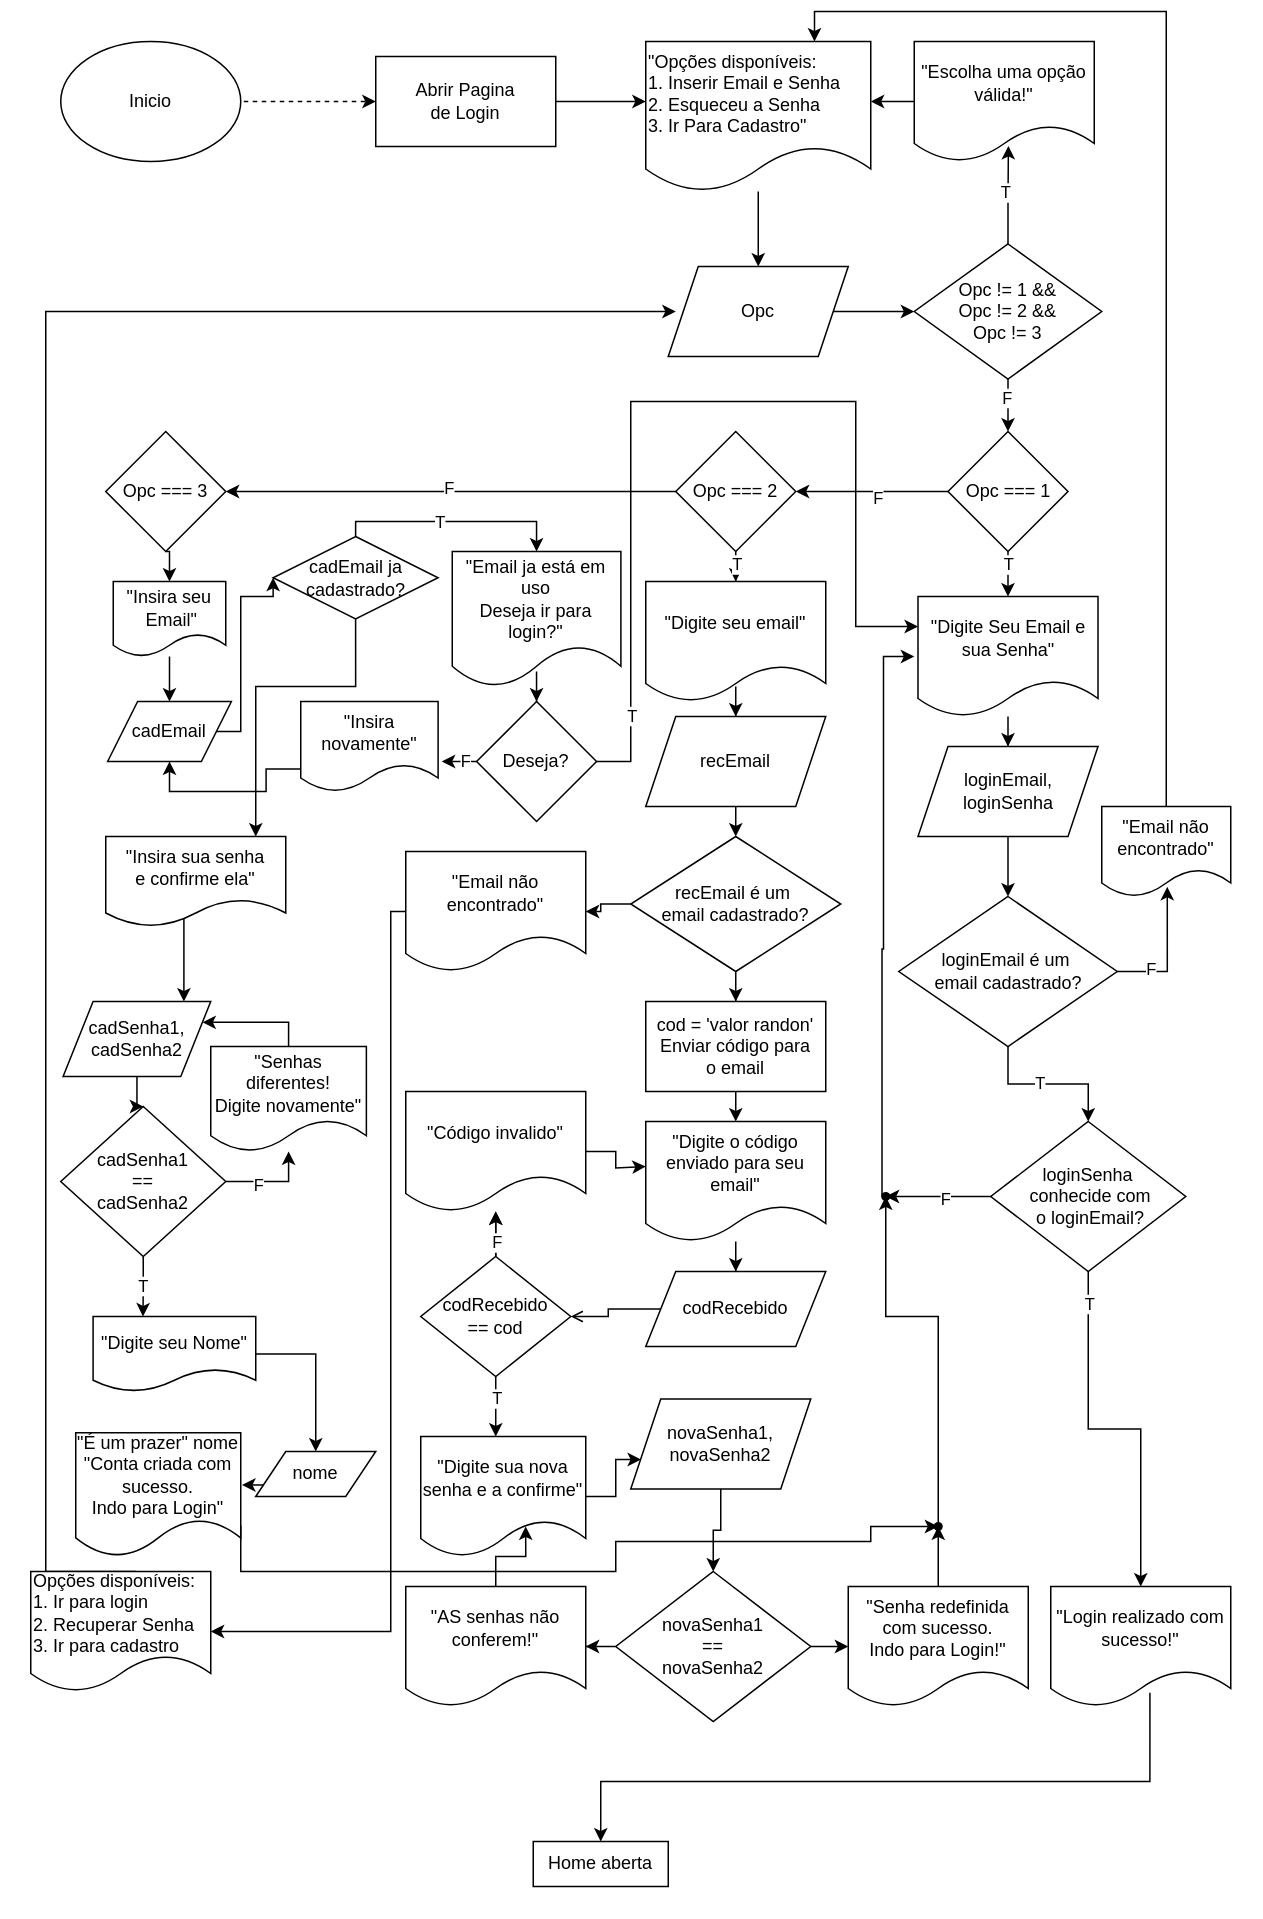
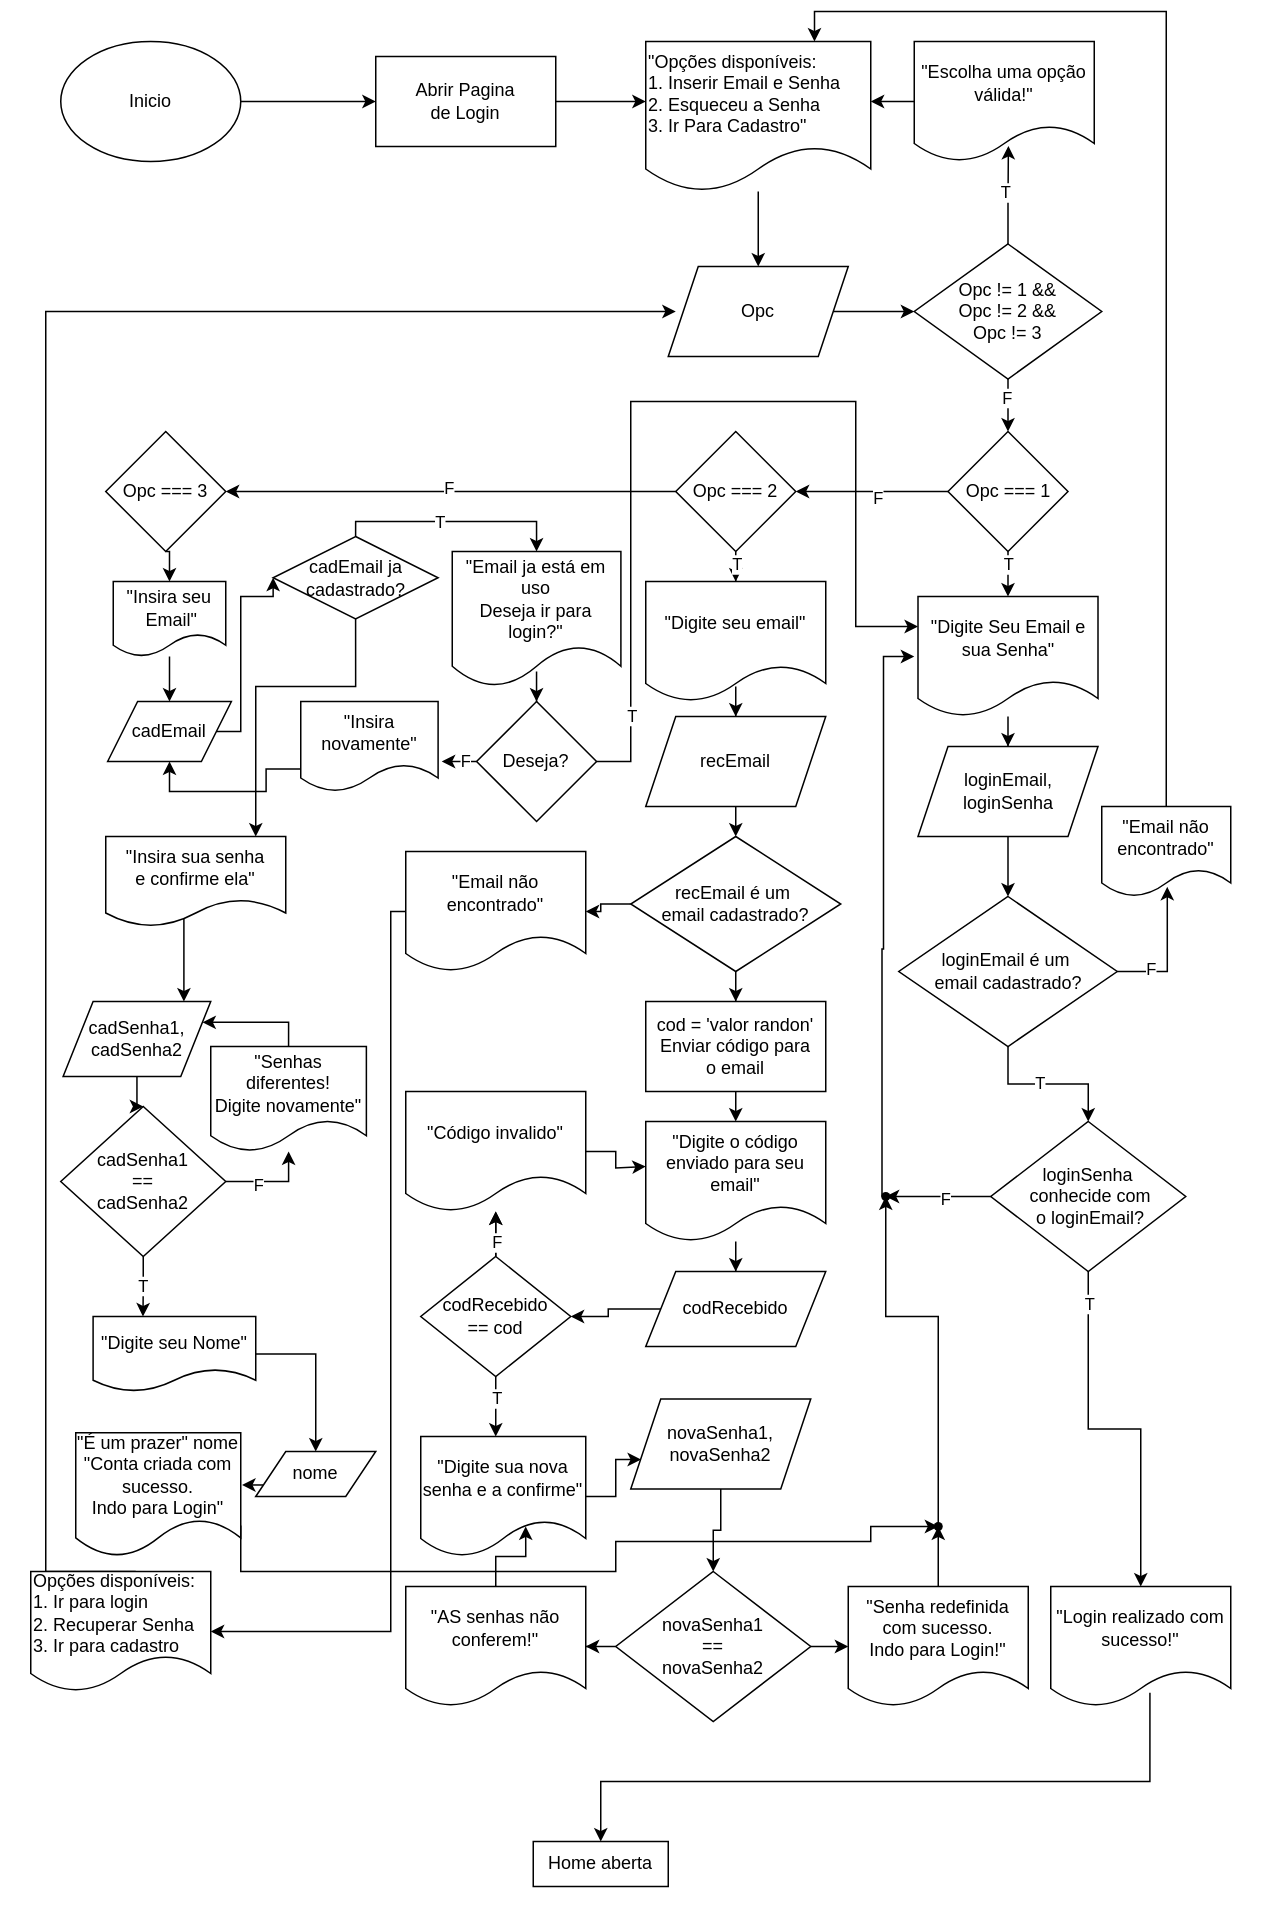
(300, 101) -> (300, 101)
(579, 1316) -> (582, 1316)
